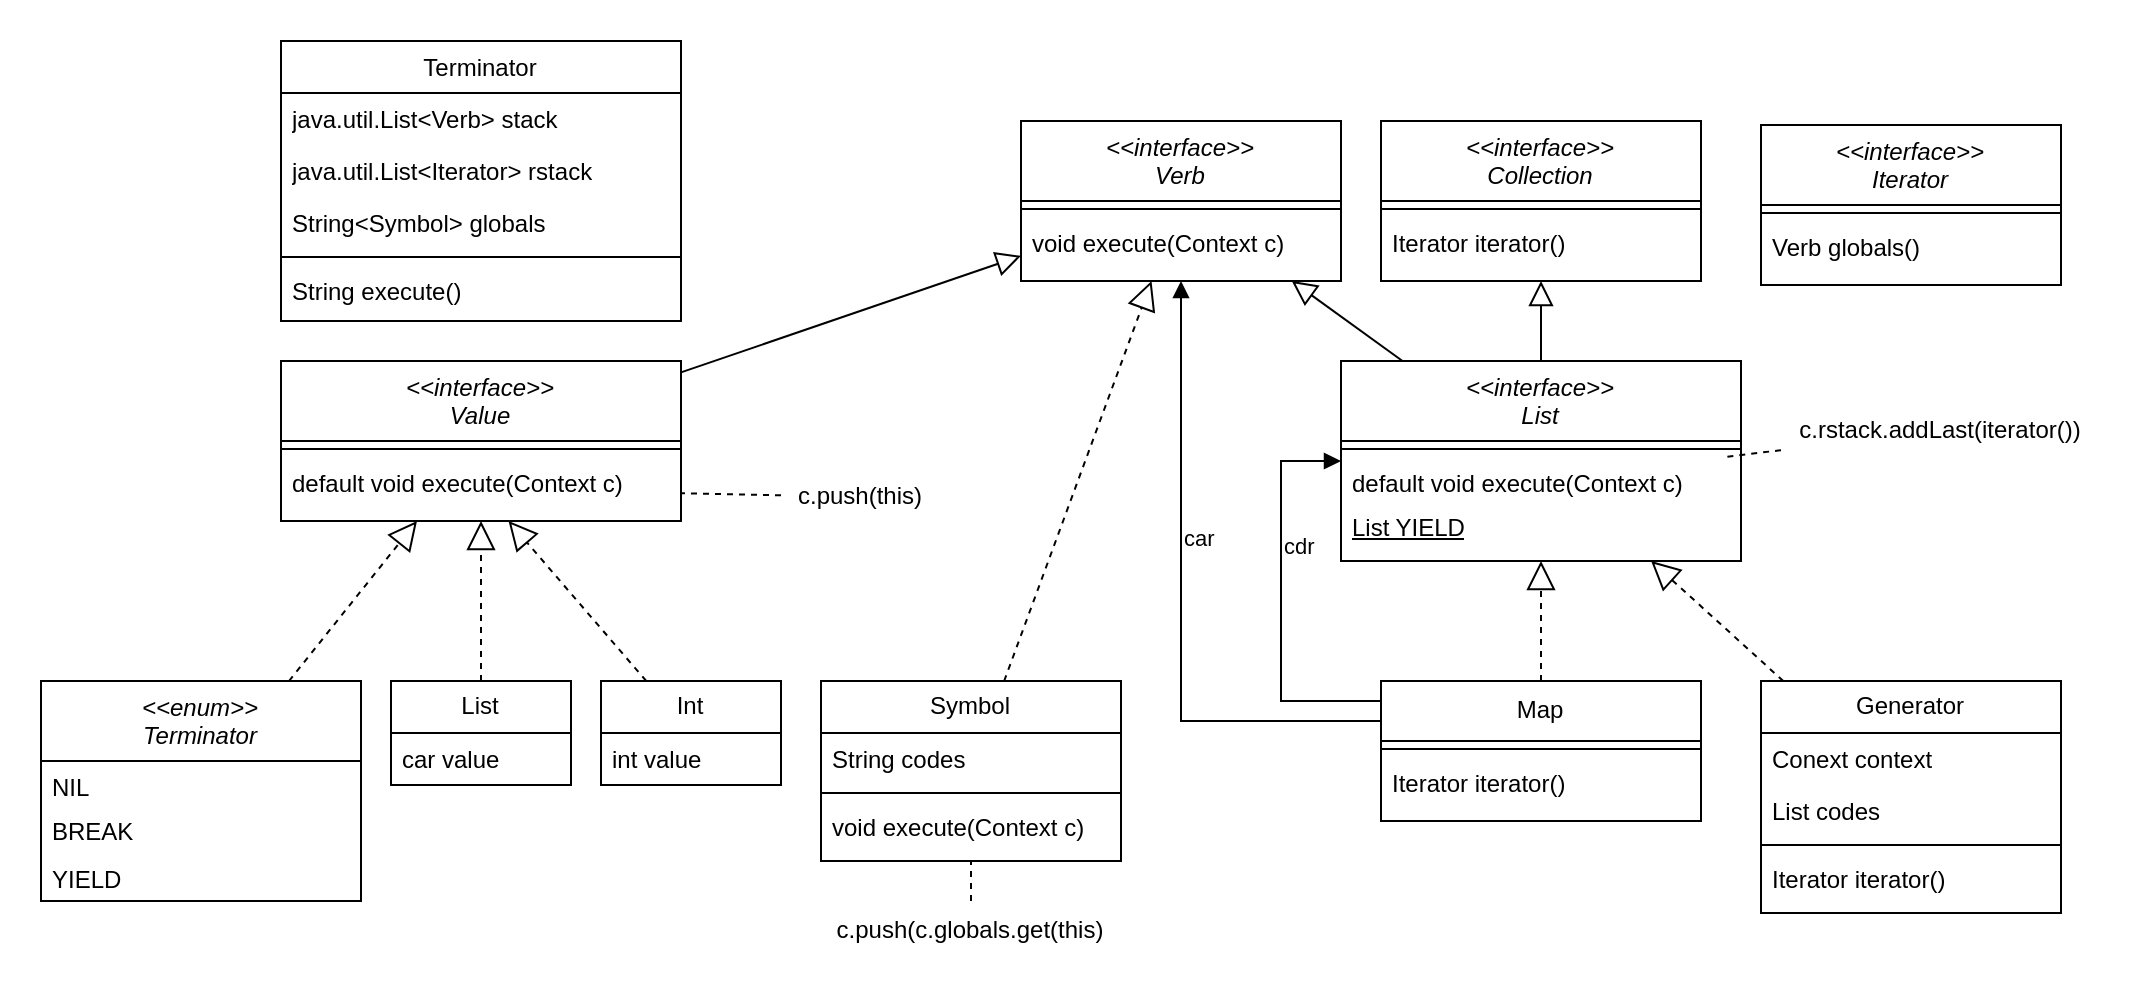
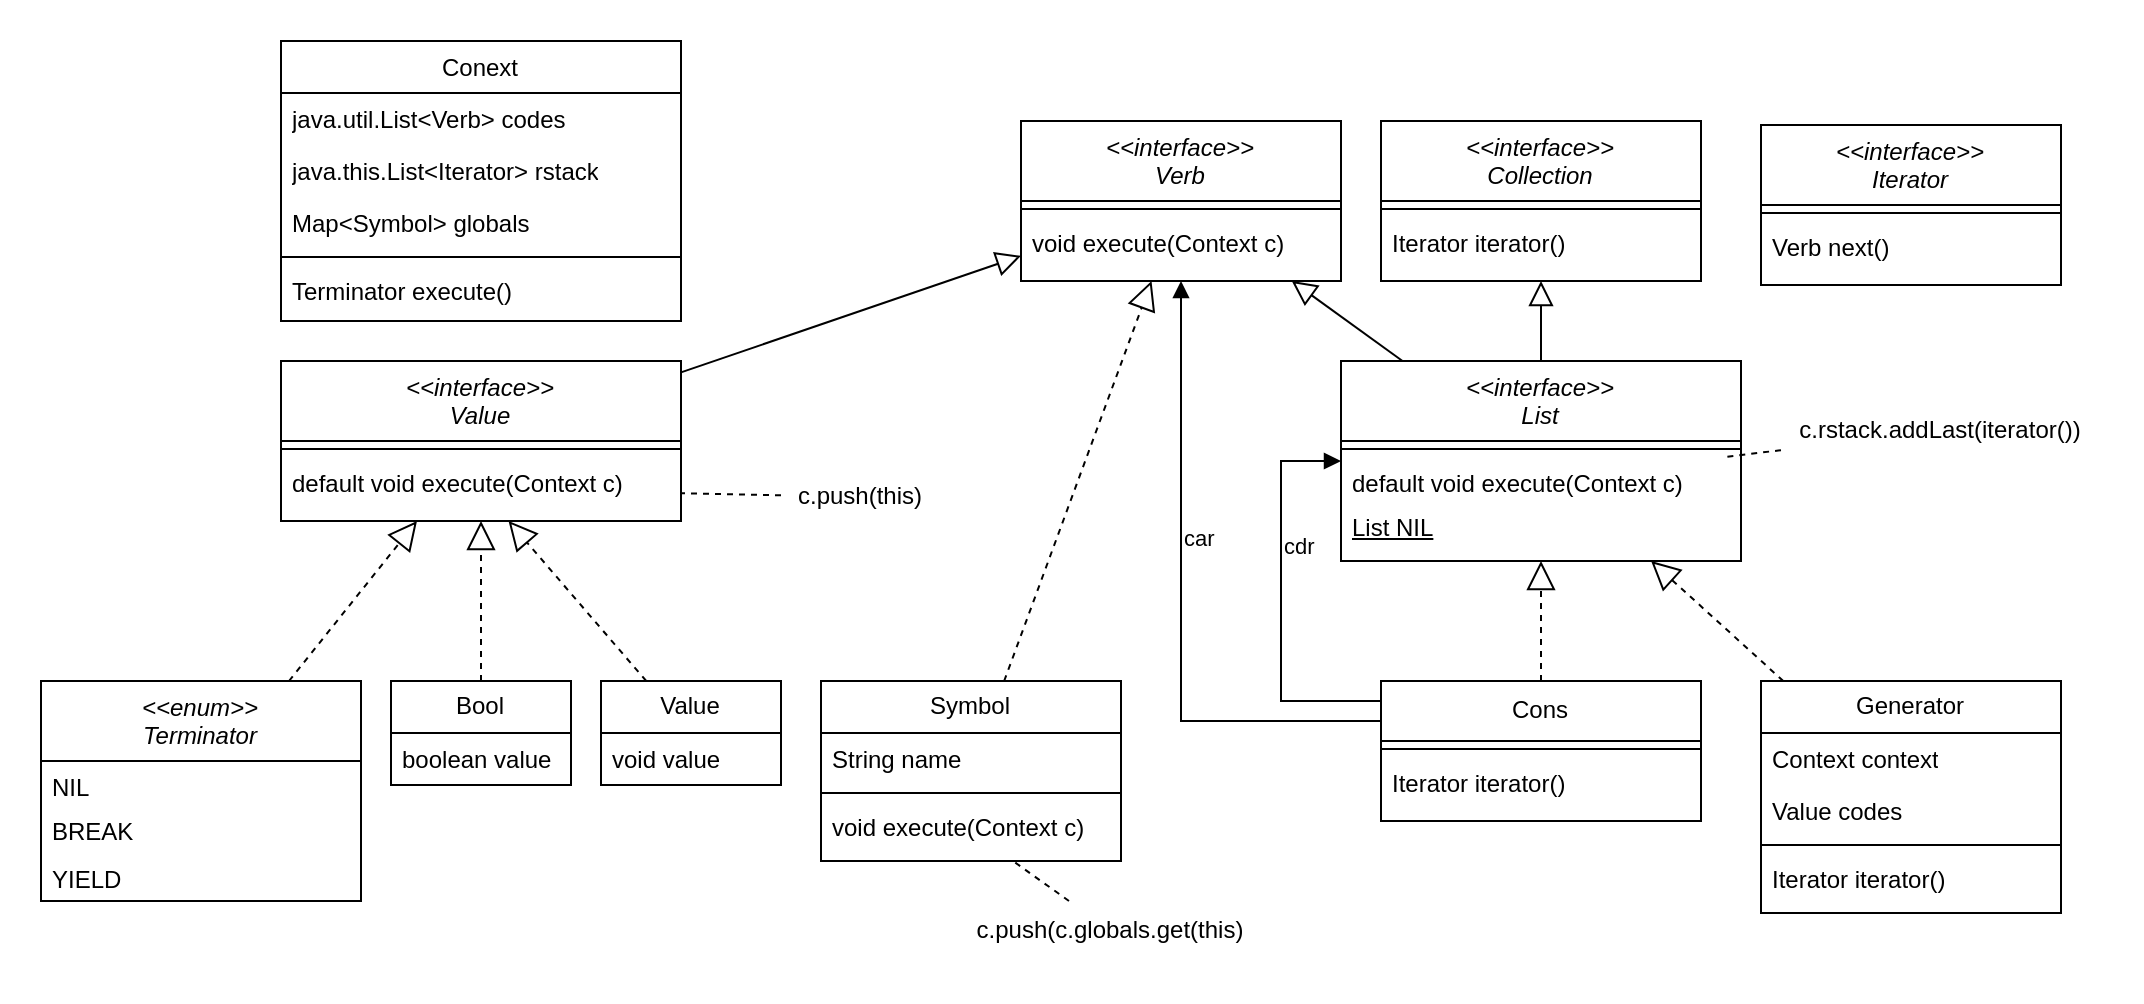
(481, 69) -> (481, 69)
(449, 121) -> (449, 121)
(483, 173) -> (483, 188)
(425, 225) -> (408, 225)
(1857, 248) -> (1843, 248)
(394, 293) -> (421, 293)
(1414, 529) -> (1401, 529)
(481, 707) -> (481, 707)
(691, 707) -> (691, 707)
(1541, 711) -> (1541, 711)
(457, 761) -> (481, 761)
(664, 761) -> (671, 761)
(907, 761) -> (901, 761)
(1864, 761) -> (1871, 761)
(1834, 813) -> (1841, 813)
(971, 931) -> (1111, 931)
